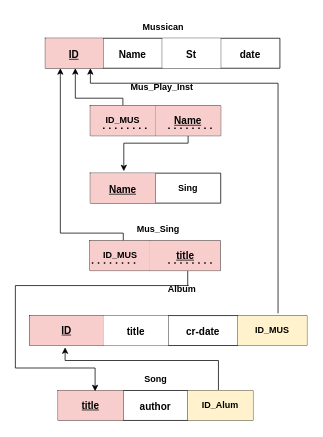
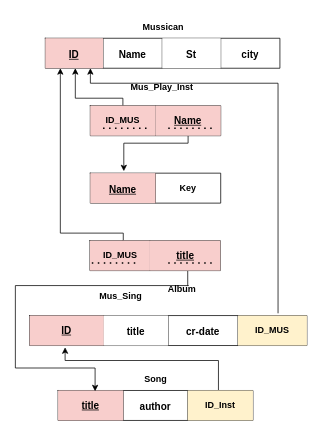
(251, 53) -> (251, 53)
(188, 188) -> (188, 188)
(159, 229) -> (122, 297)
(221, 405) -> (221, 405)
